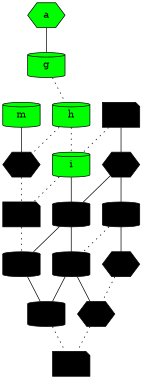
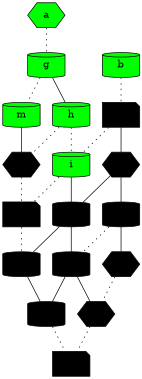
(46, 40) -> (46, 40)
none -> (121, 65)
none -> (34, 90)
(59, 90) -> (59, 90)
